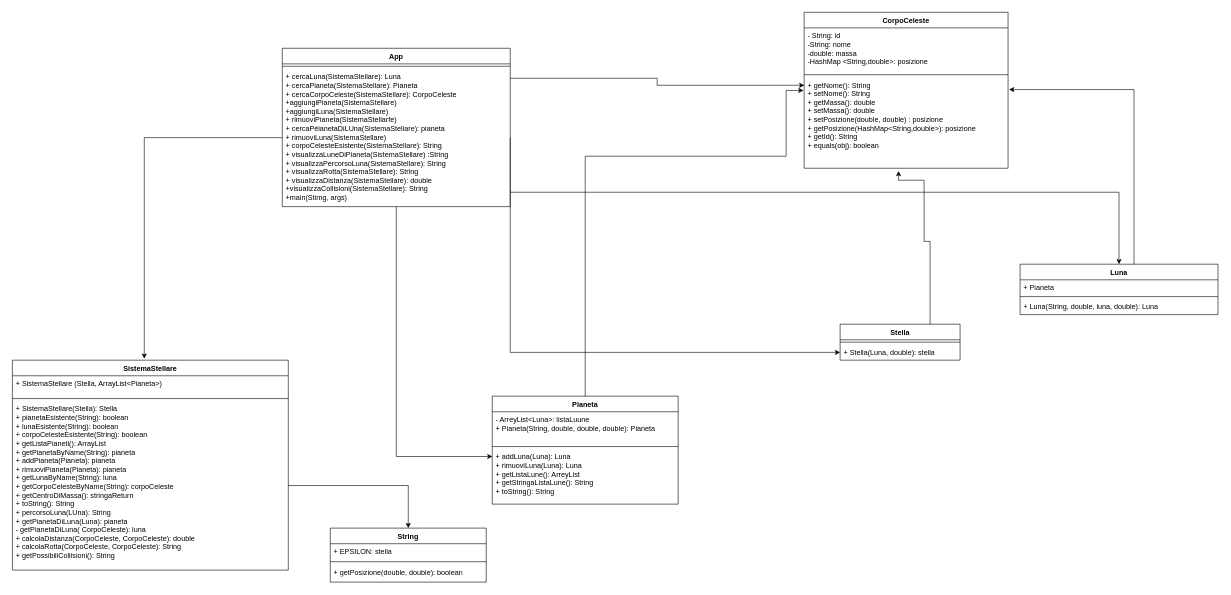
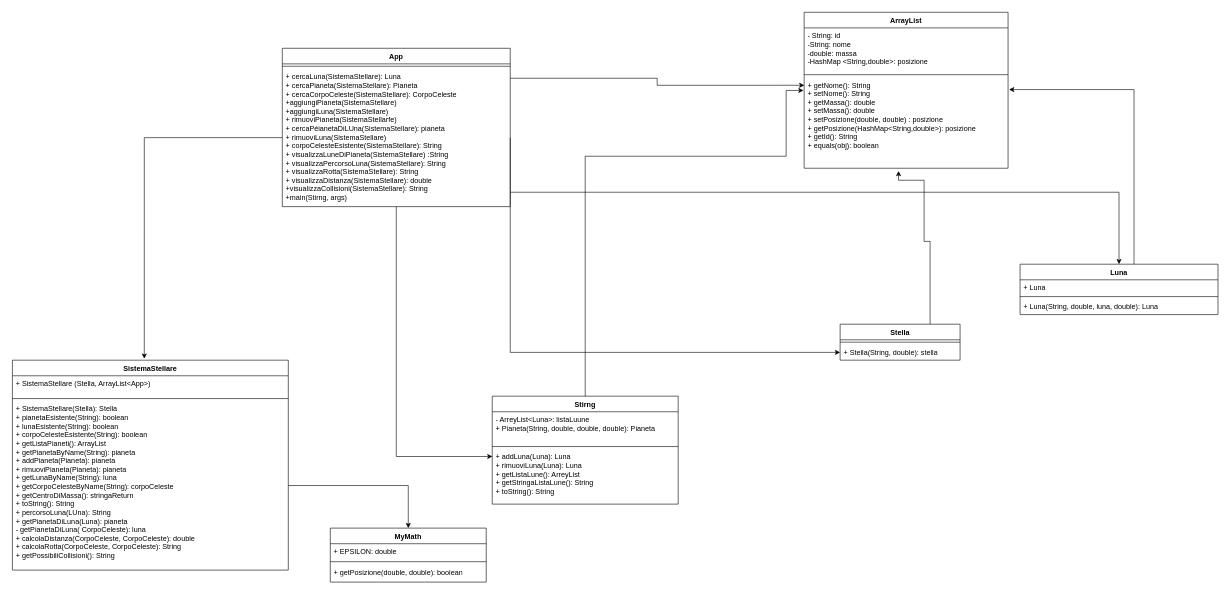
(906, 21) -> (906, 21)
(1040, 288) -> (1035, 288)
(895, 353) -> (898, 353)
(98, 384) -> (91, 384)
(585, 405) -> (585, 405)
(408, 537) -> (408, 537)
(363, 552) -> (364, 552)
